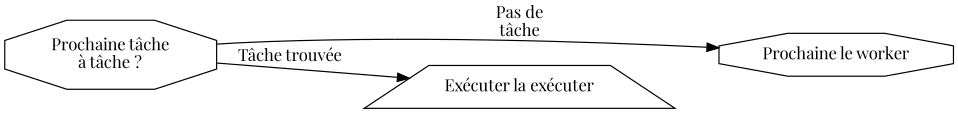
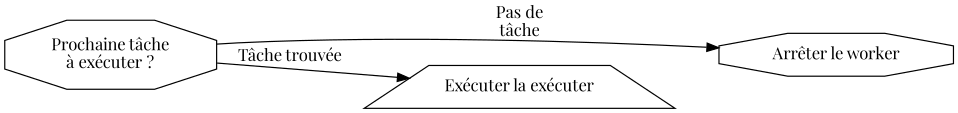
(111, 55) -> (111, 55)
(836, 55) -> (836, 55)
